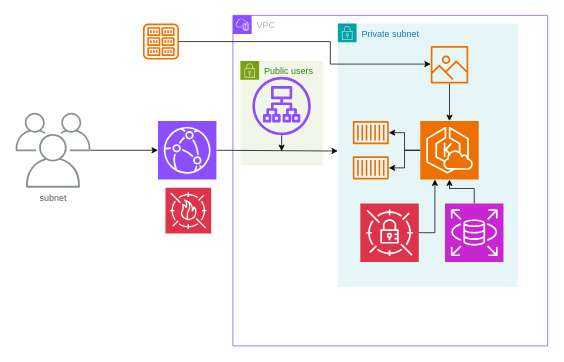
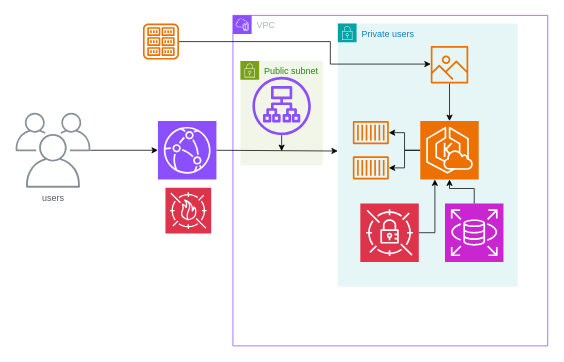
(395, 34) -> (392, 34)
(291, 72) -> (294, 77)
(53, 199) -> (53, 199)
